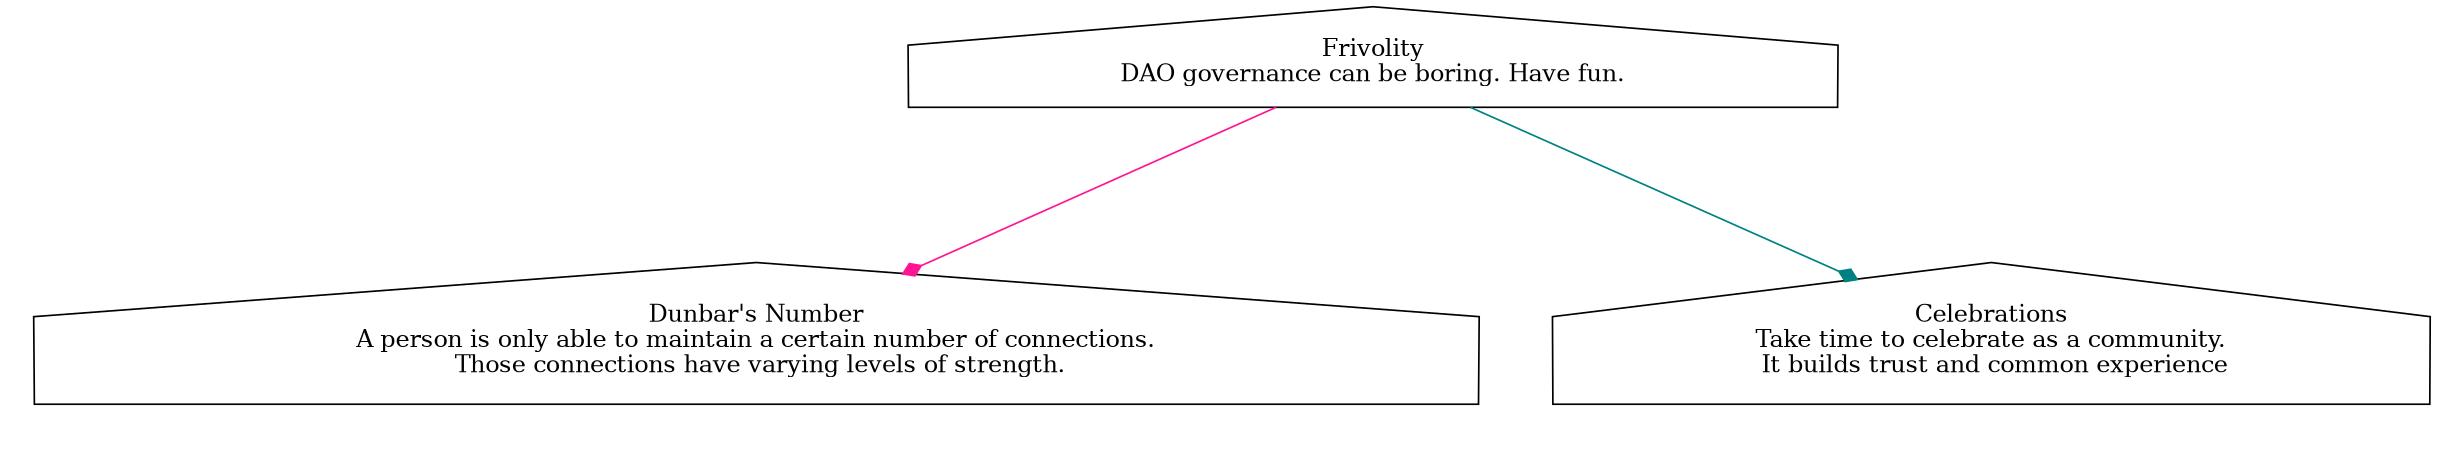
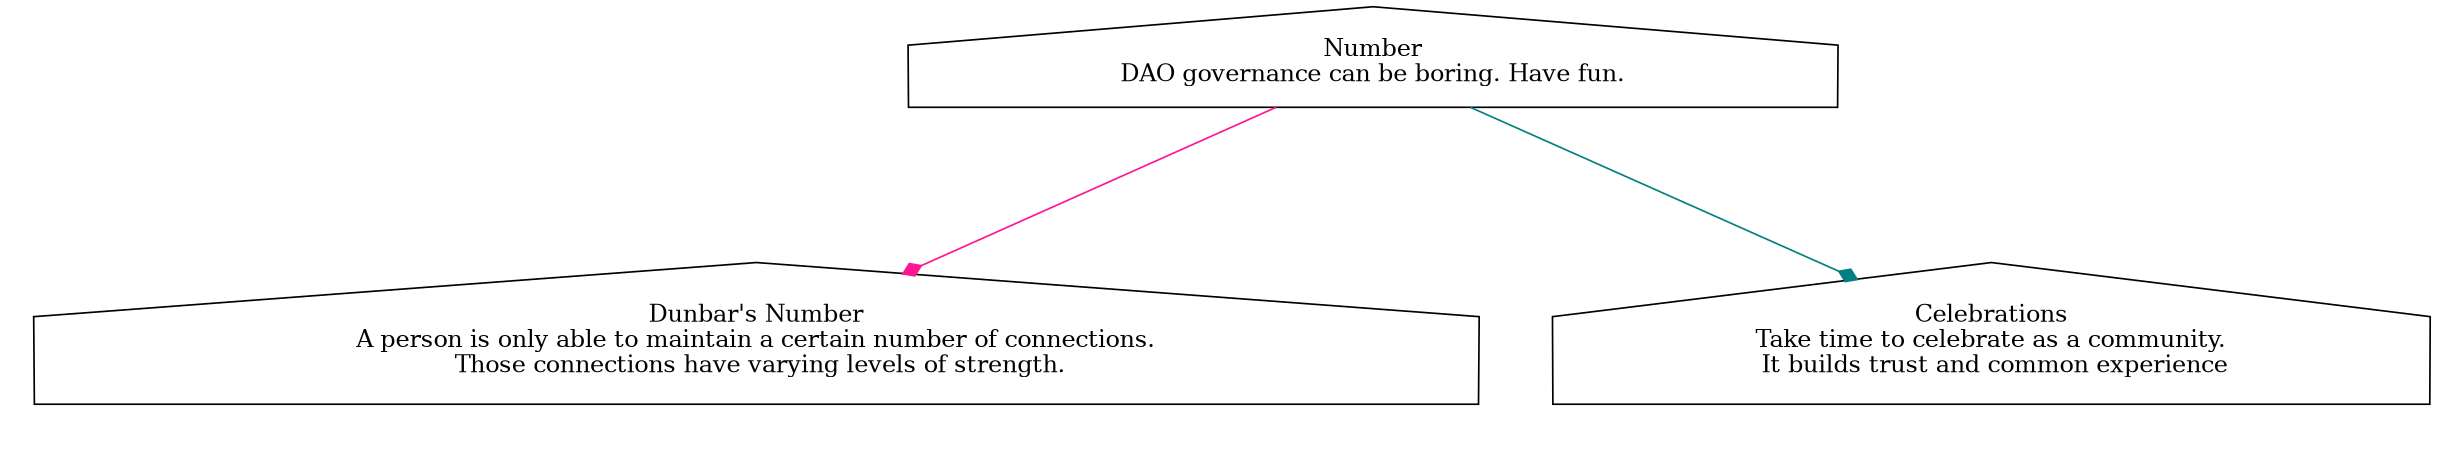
(1373, 62) -> (1373, 62)
